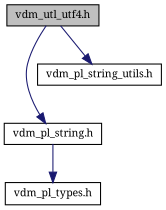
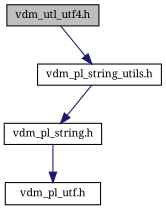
(27, 69) -> (80, 100)
(53, 194) -> (53, 194)
